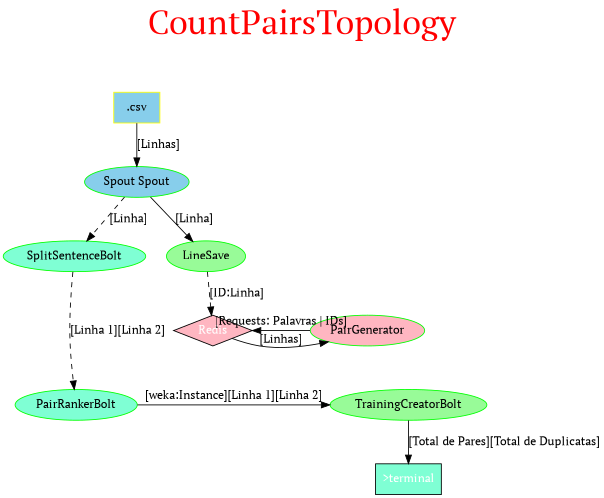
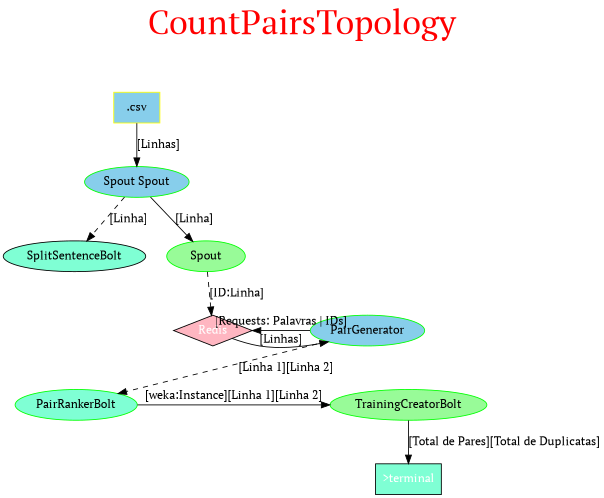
(74, 256) -> (74, 256)
(206, 256) -> (206, 256)
(70, 326) -> (227, 367)
(367, 331) -> (367, 331)
